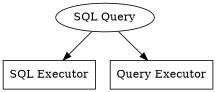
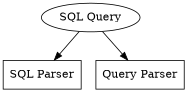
(49, 75) -> (42, 75)
(162, 75) -> (140, 75)
